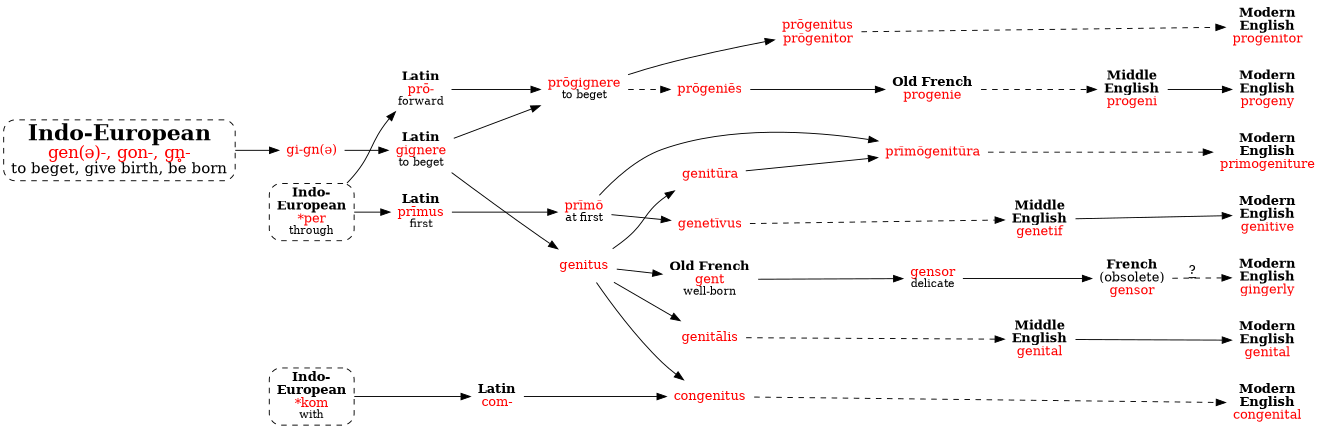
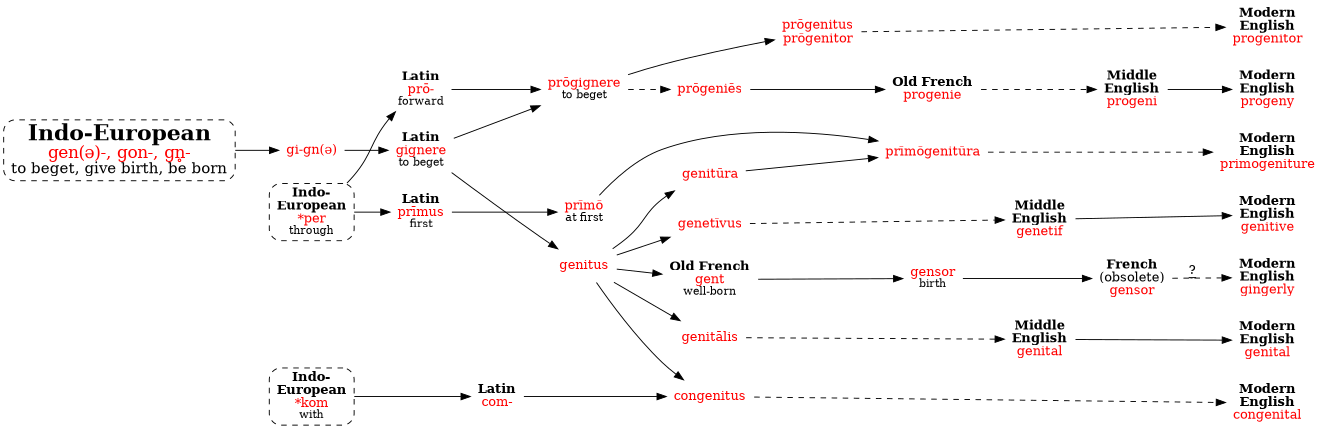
(636, 217) -> (639, 248)
(933, 284) -> (933, 284)
